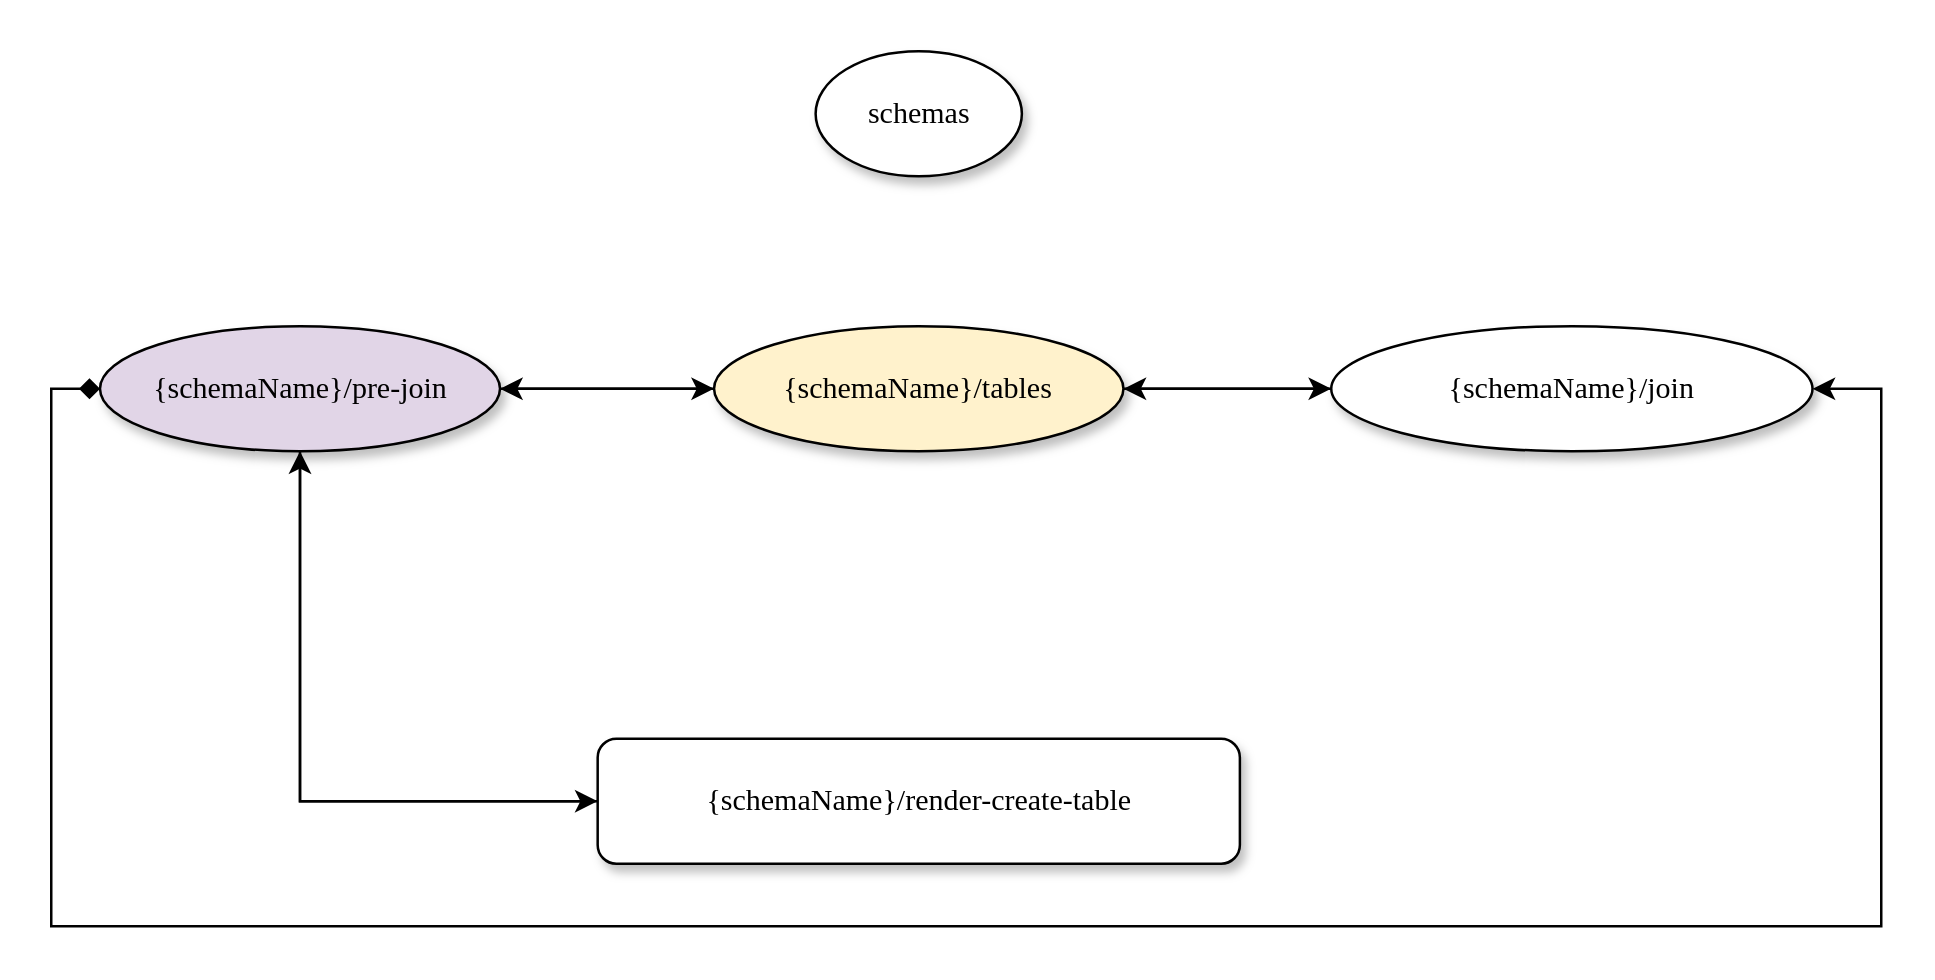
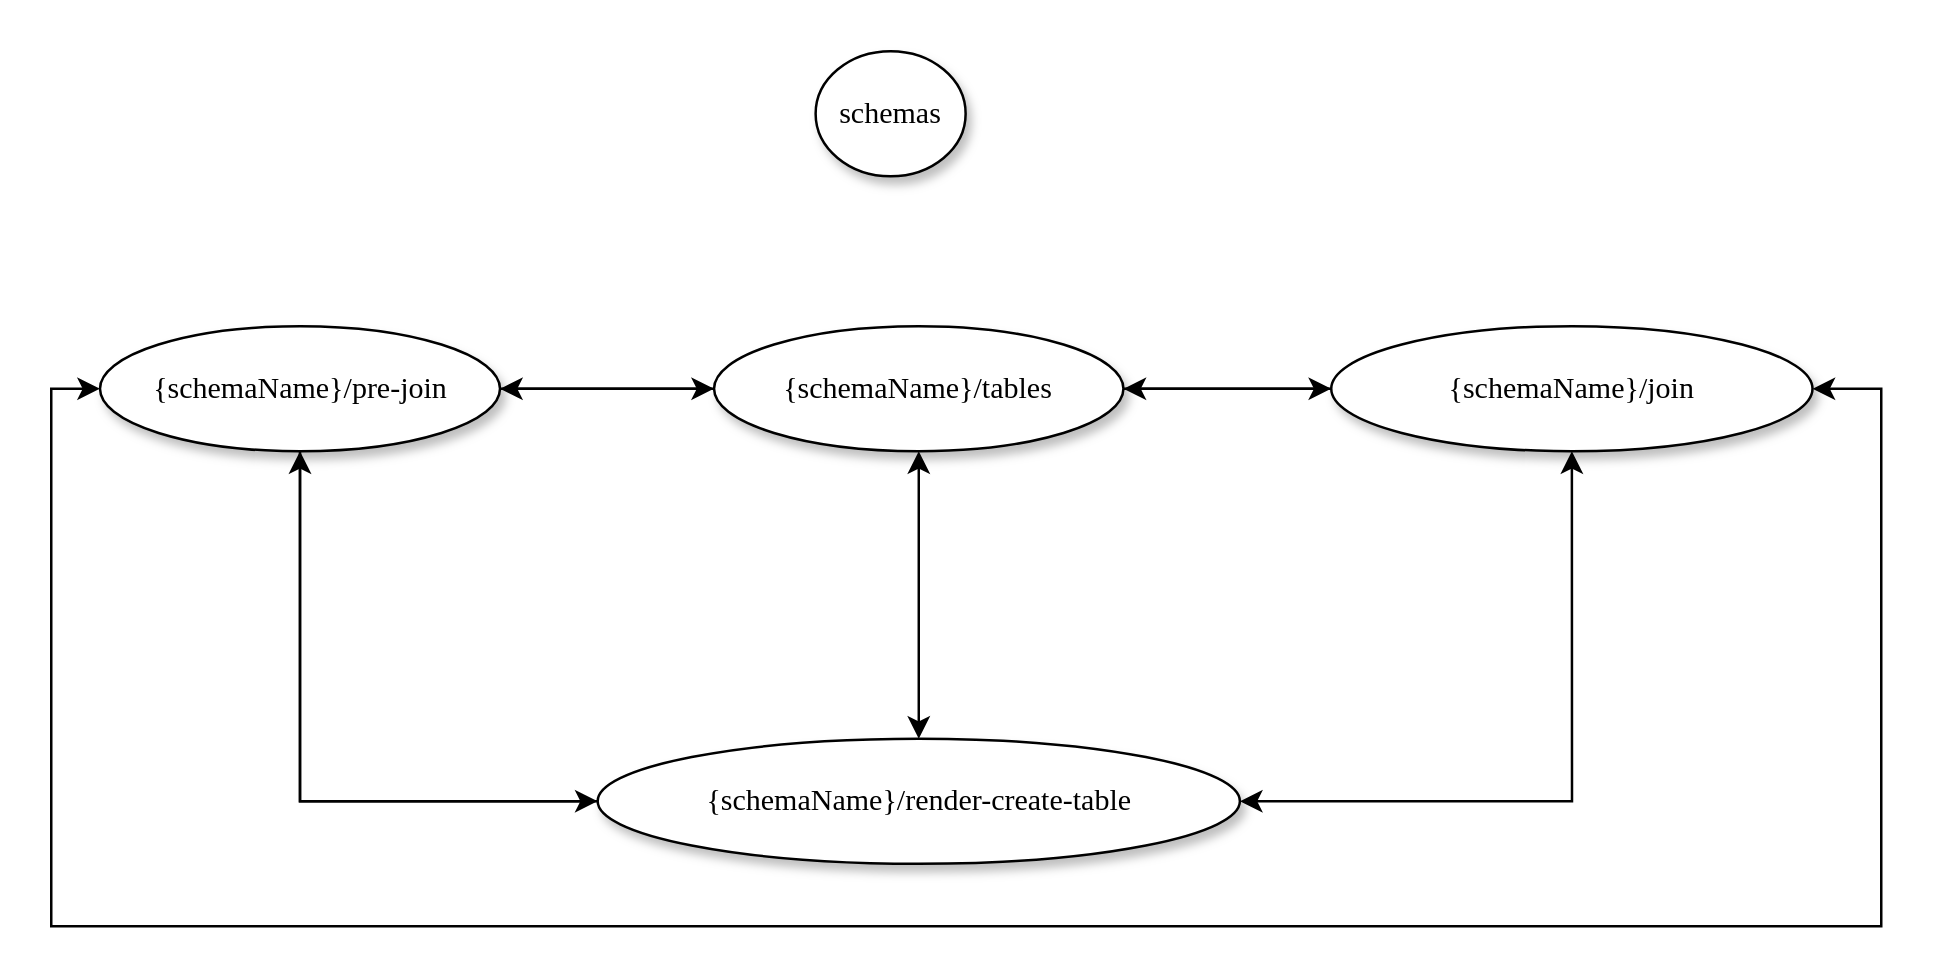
(919, 114) -> (891, 114)
(80, 389) -> (81, 389)
(300, 389) -> (300, 389)
(919, 389) -> (919, 389)
none -> (919, 594)
none -> (1572, 792)
(919, 801) -> (919, 801)
